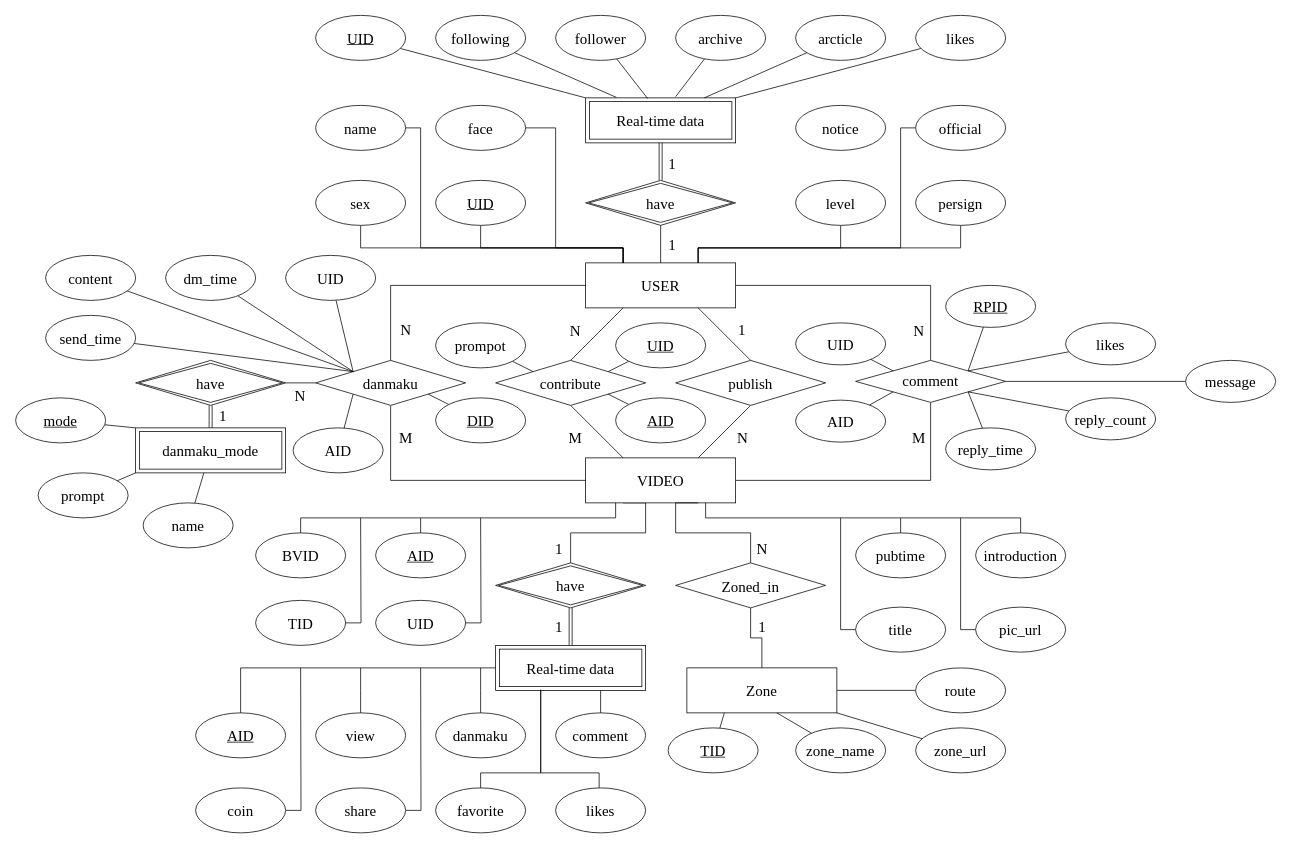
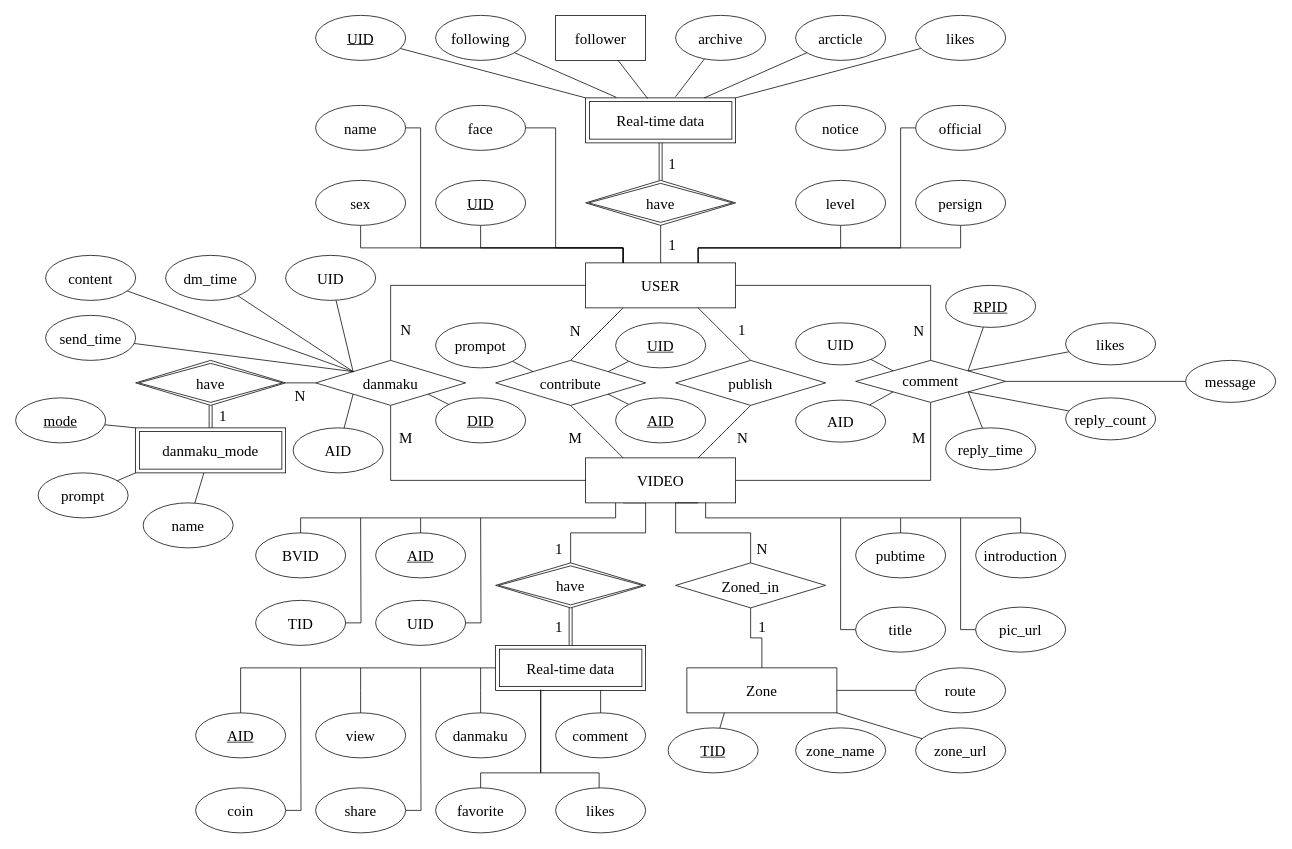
(600, 38) -> (600, 38)
(794, 723) -> none
